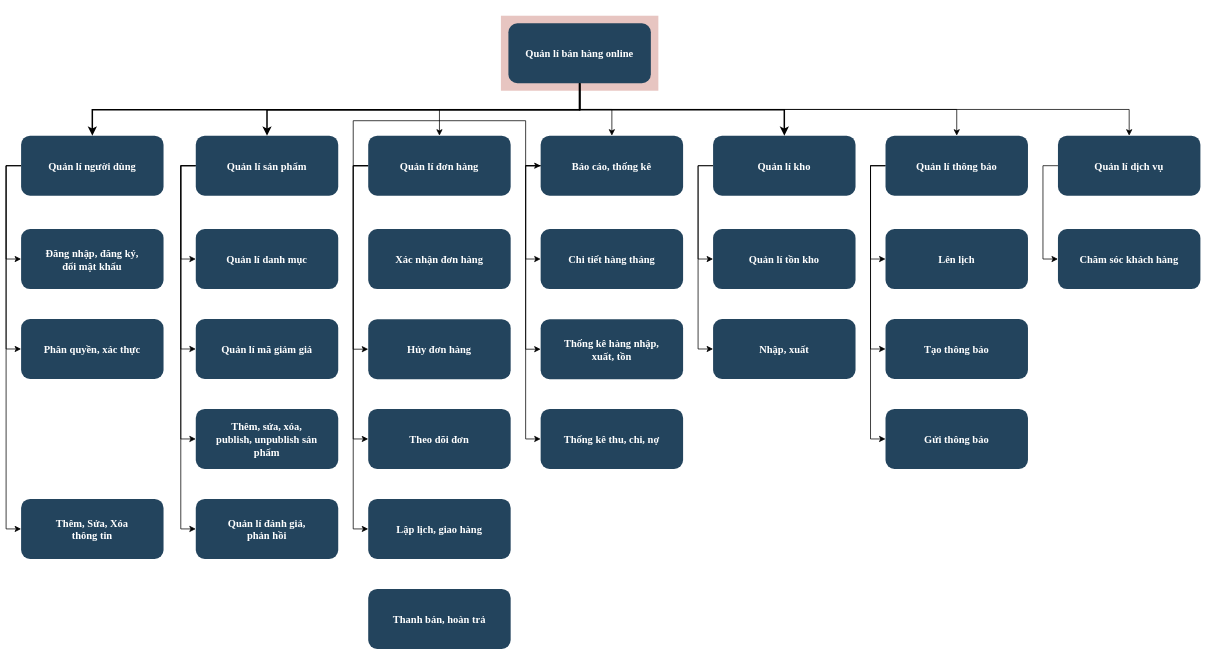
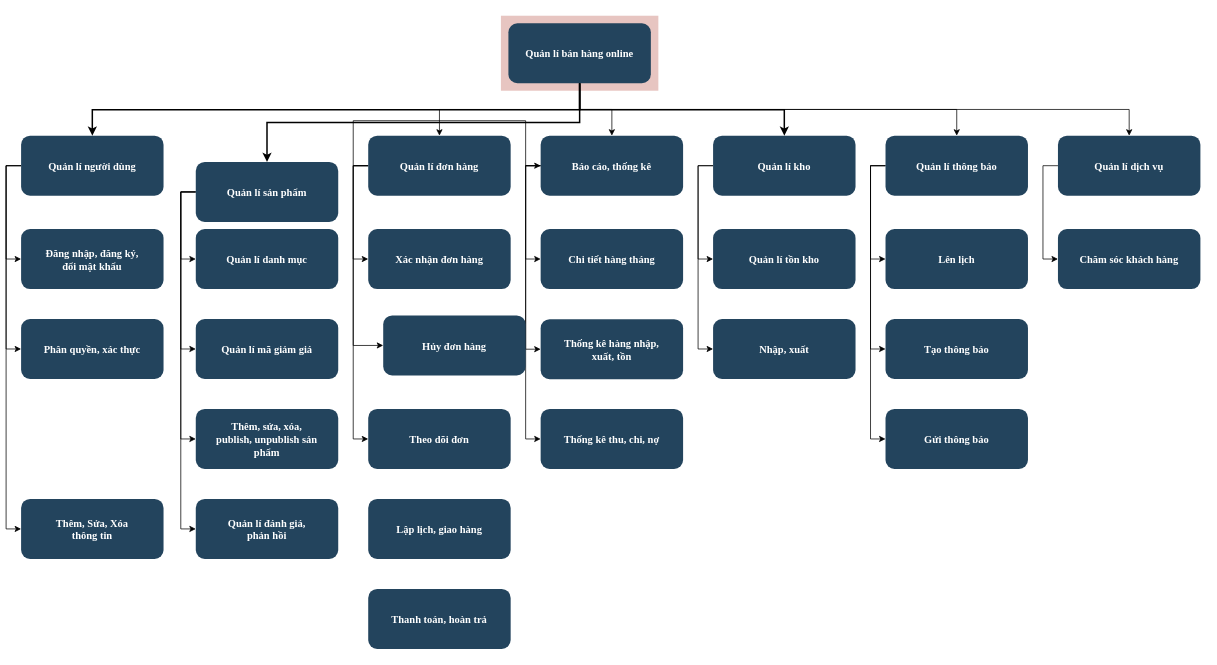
(267, 166) -> (267, 192)
none -> (361, 259)
(439, 349) -> (454, 346)
(353, 490) -> none
(439, 620) -> (439, 620)
